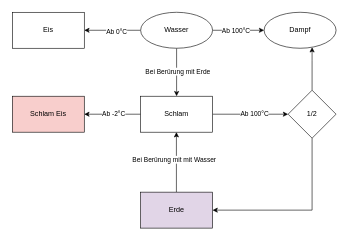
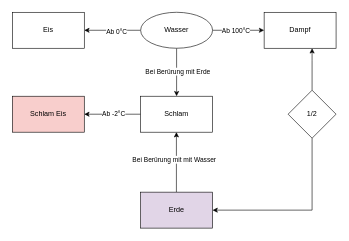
(300, 30) -> (300, 30)
(254, 114) -> none
